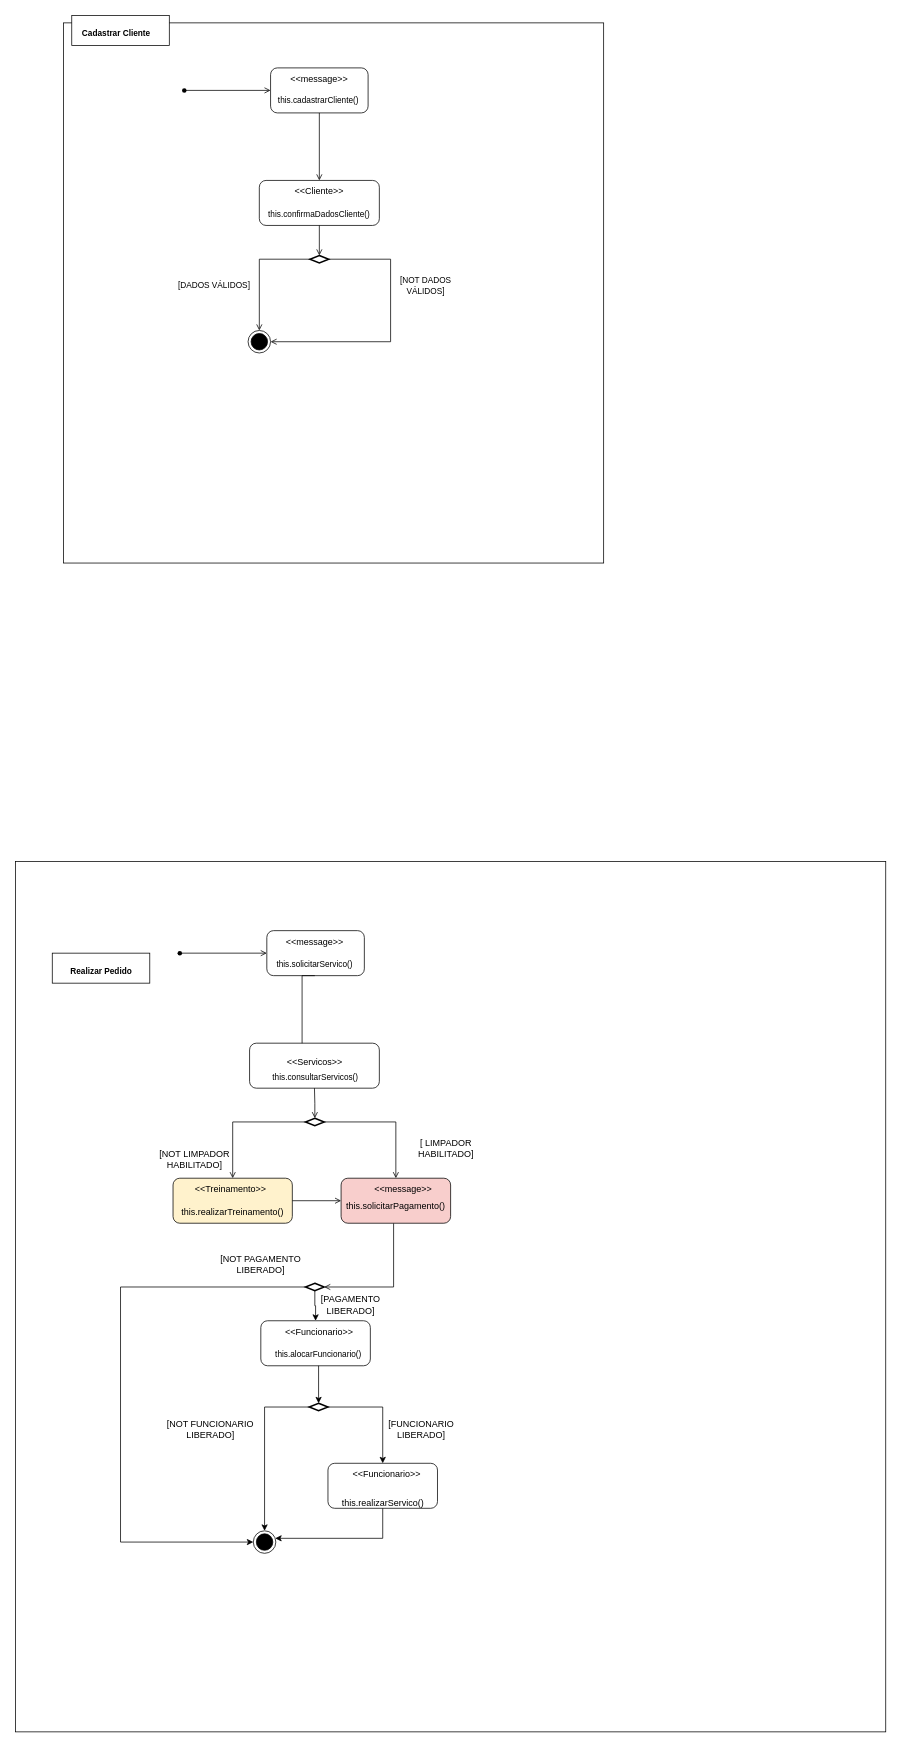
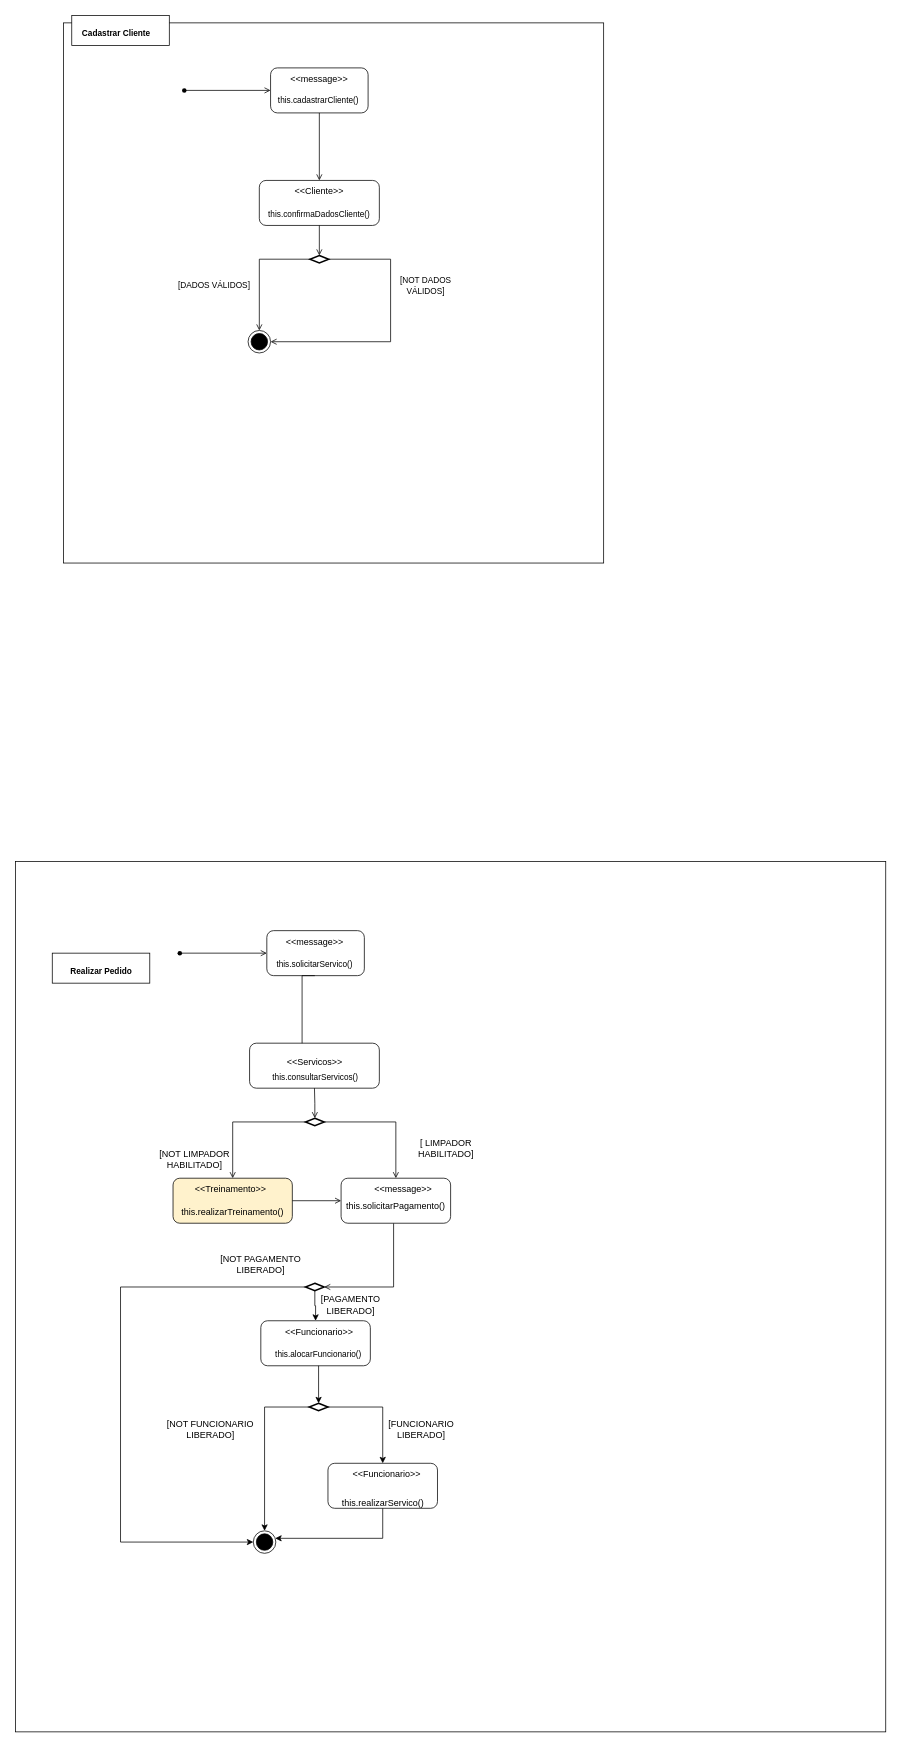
(396, 1200) -> (396, 1200)
